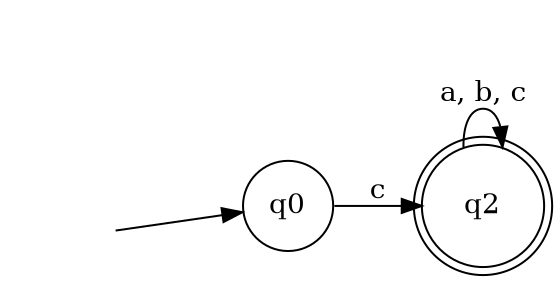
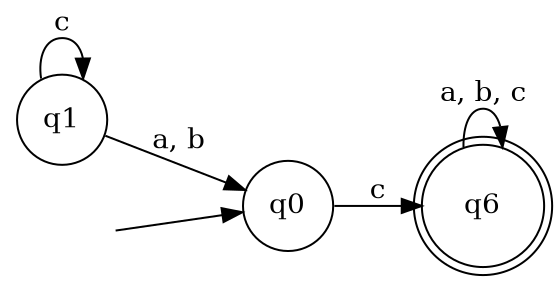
none -> (62, 120)
(483, 206) -> (483, 206)
